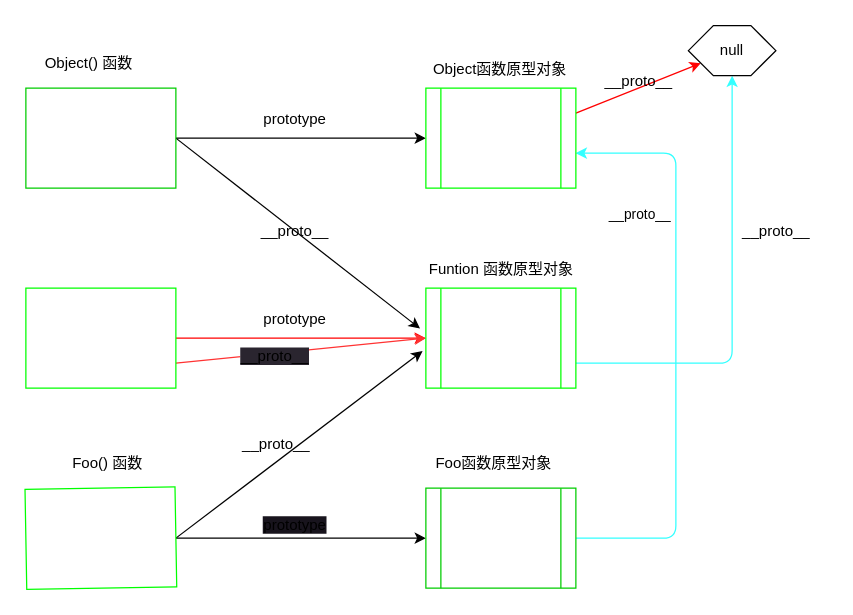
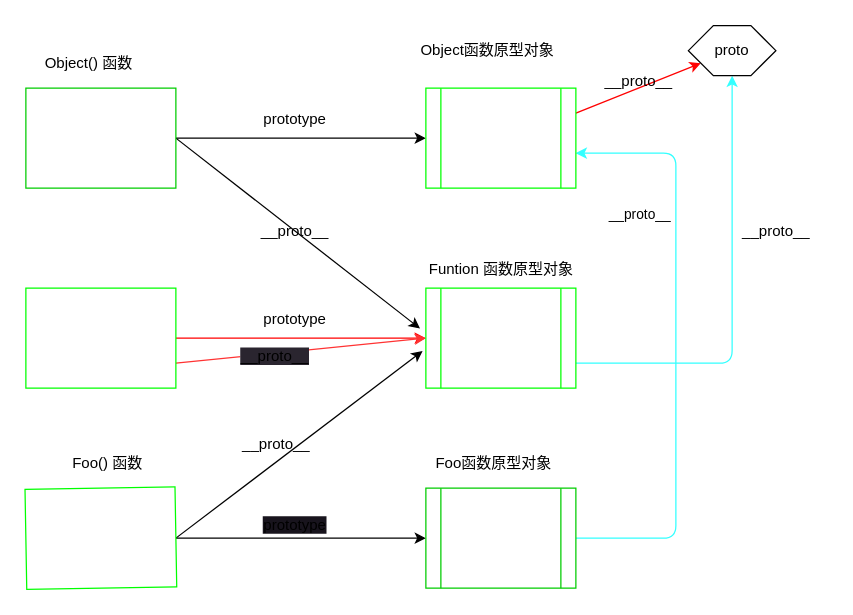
(732, 51) -> (732, 51)
(499, 69) -> (487, 51)
